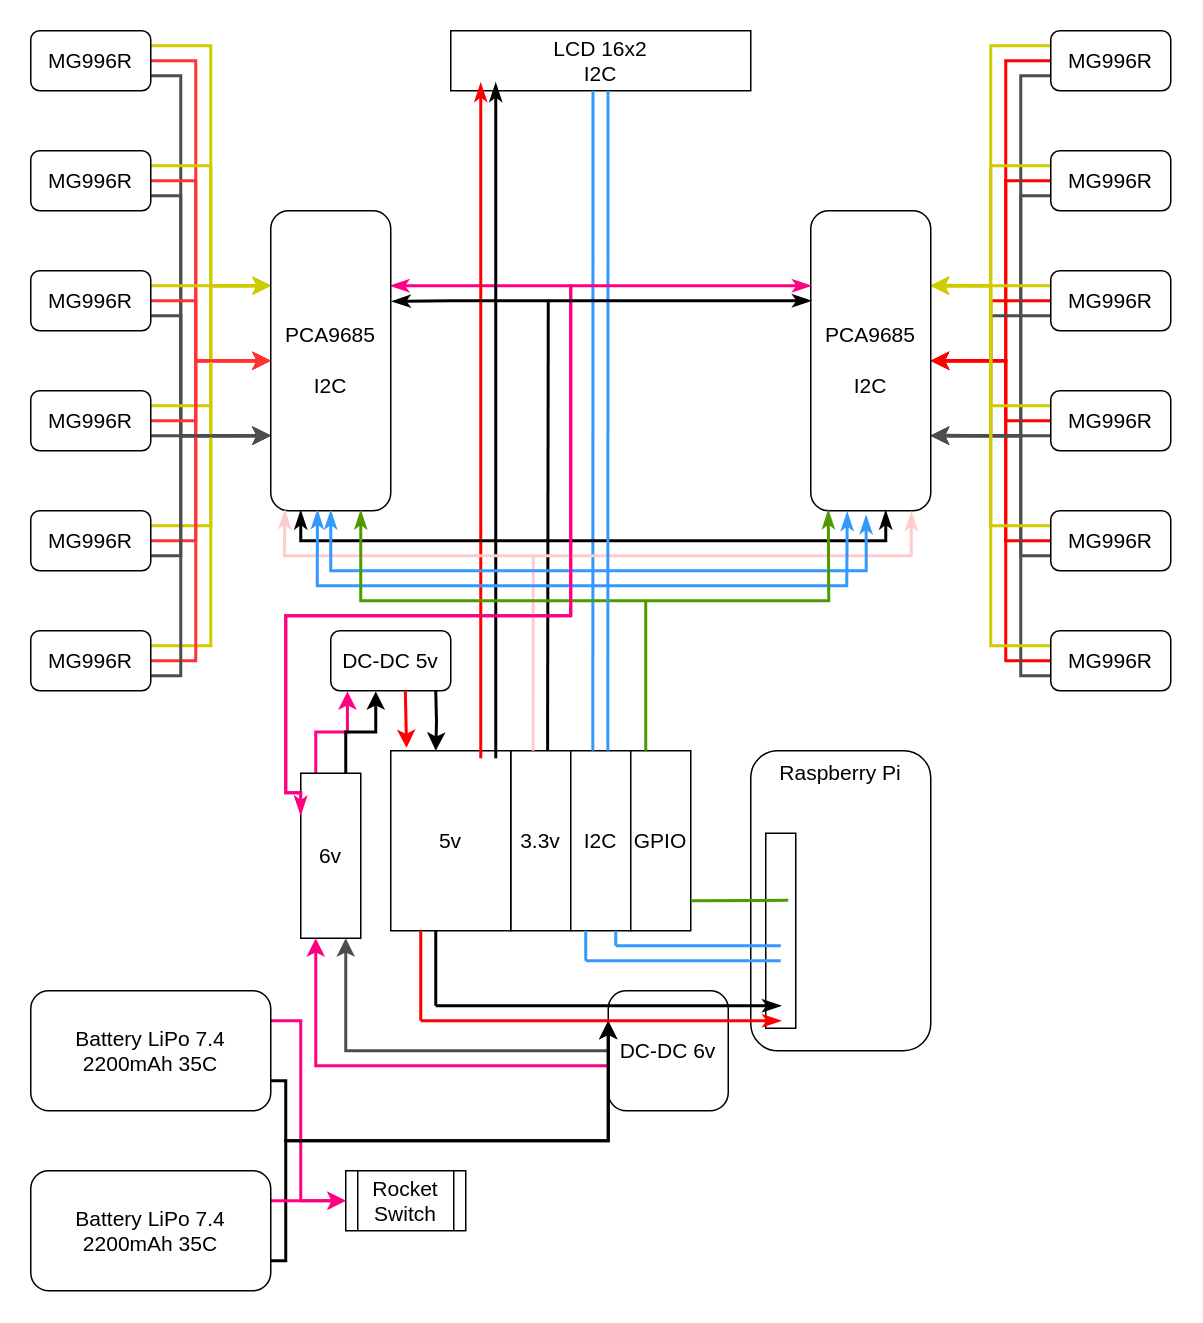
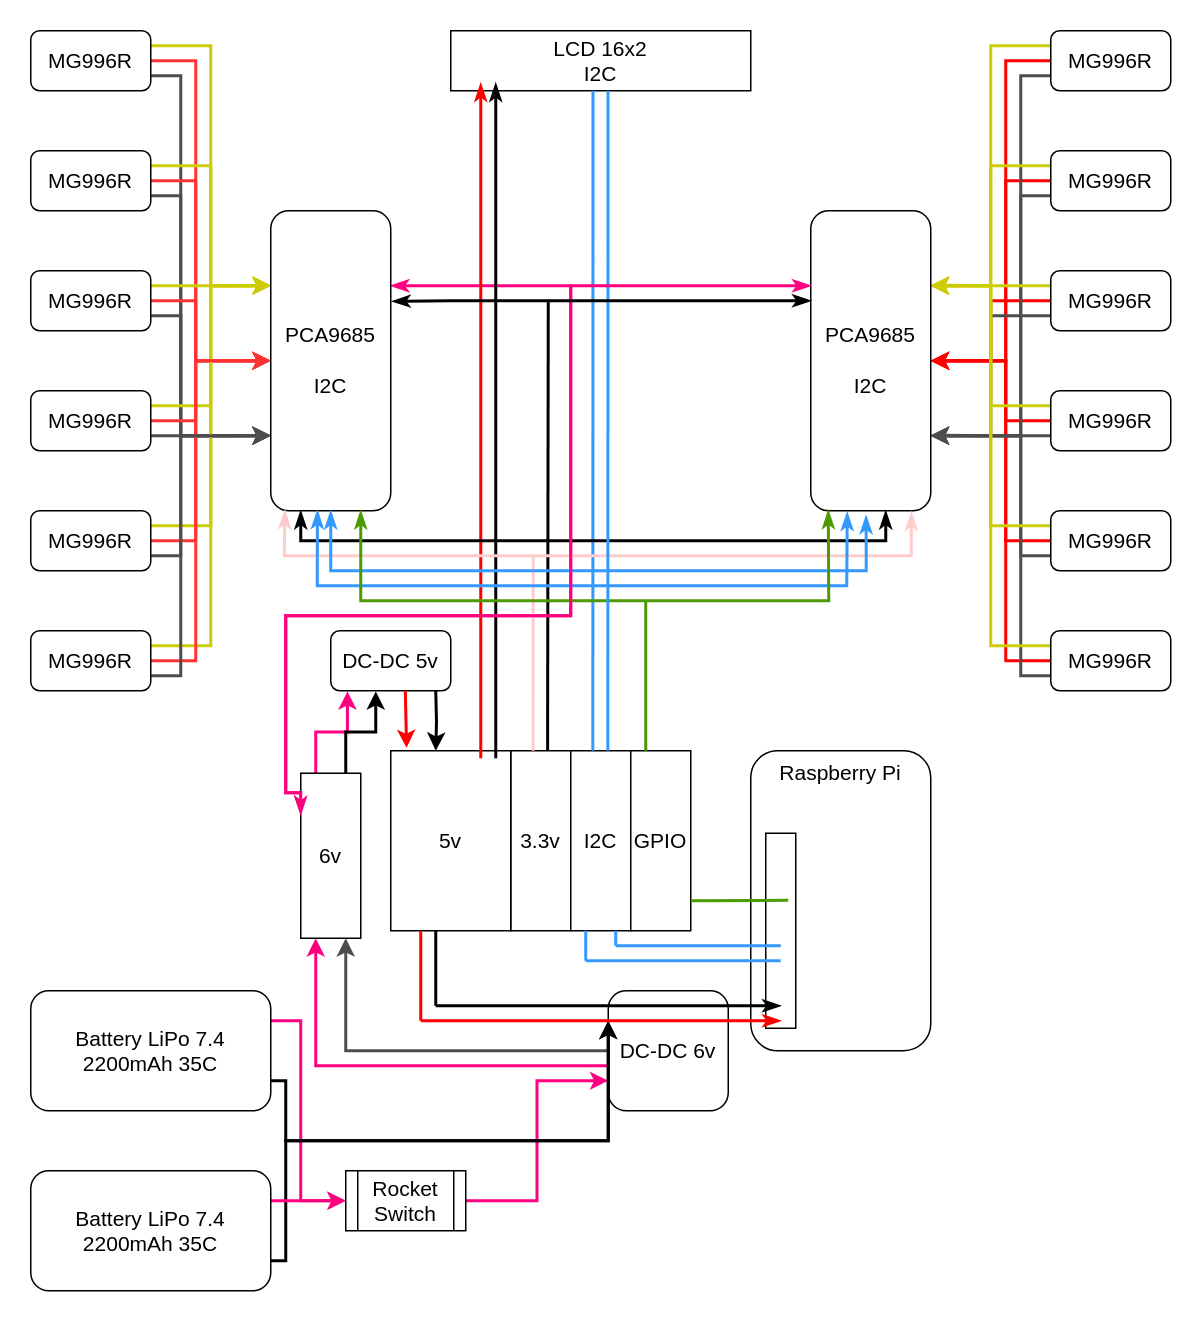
none -> (537, 1148)
